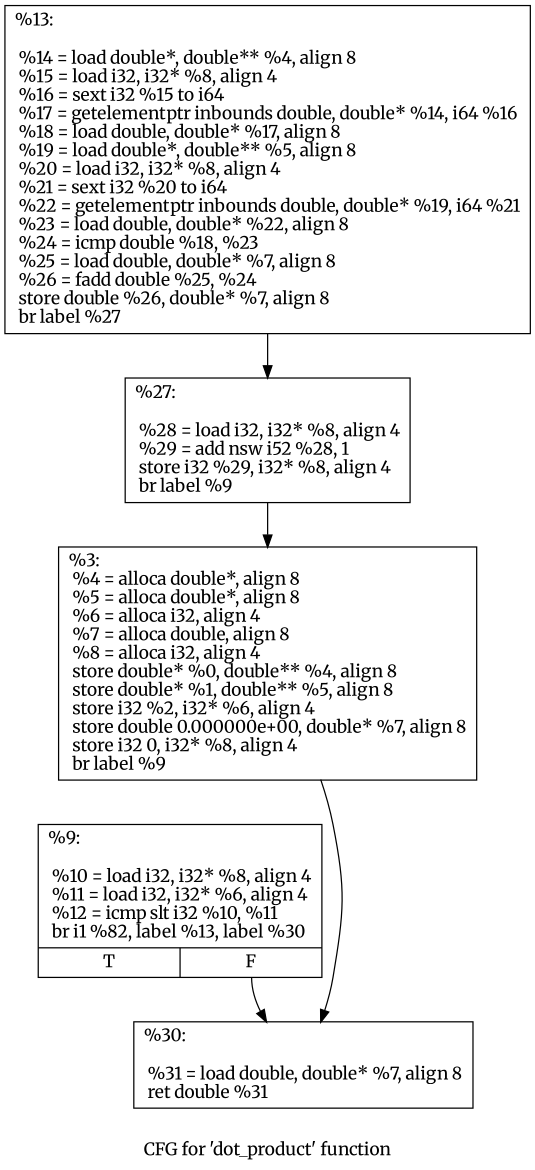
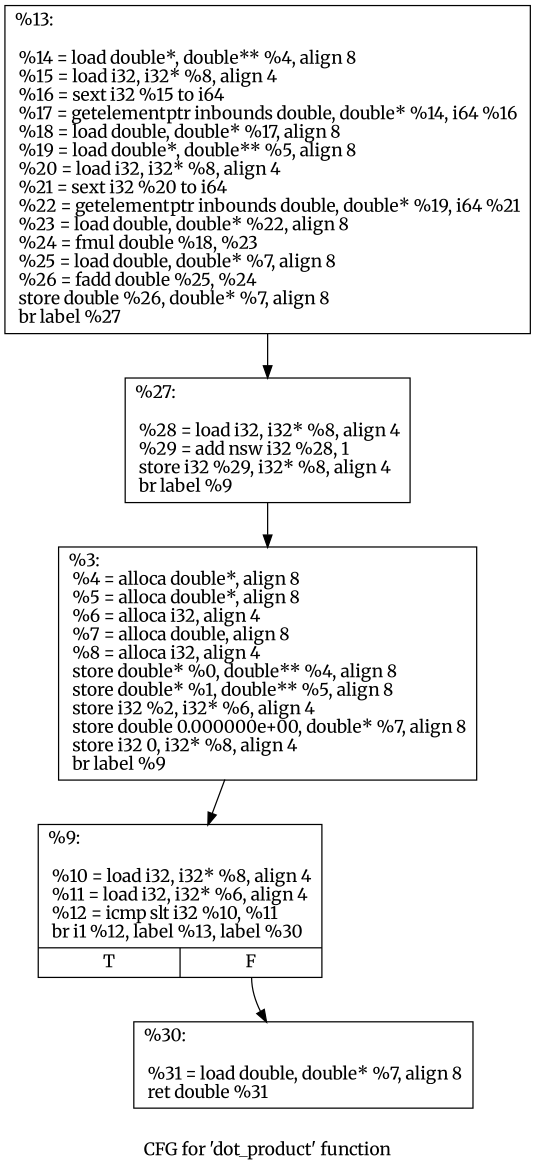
(138, 244) -> (137, 244)
(242, 450) -> (242, 450)
(342, 895) -> (219, 796)
(177, 932) -> (176, 932)
